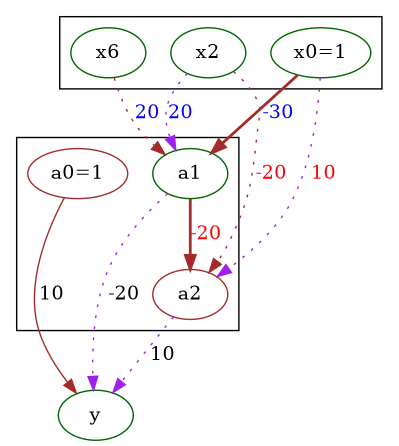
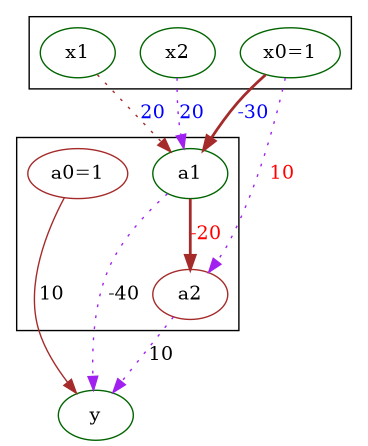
(108, 53) -> (78, 53)
(253, 165) -> none
(124, 294) -> (124, 294)
